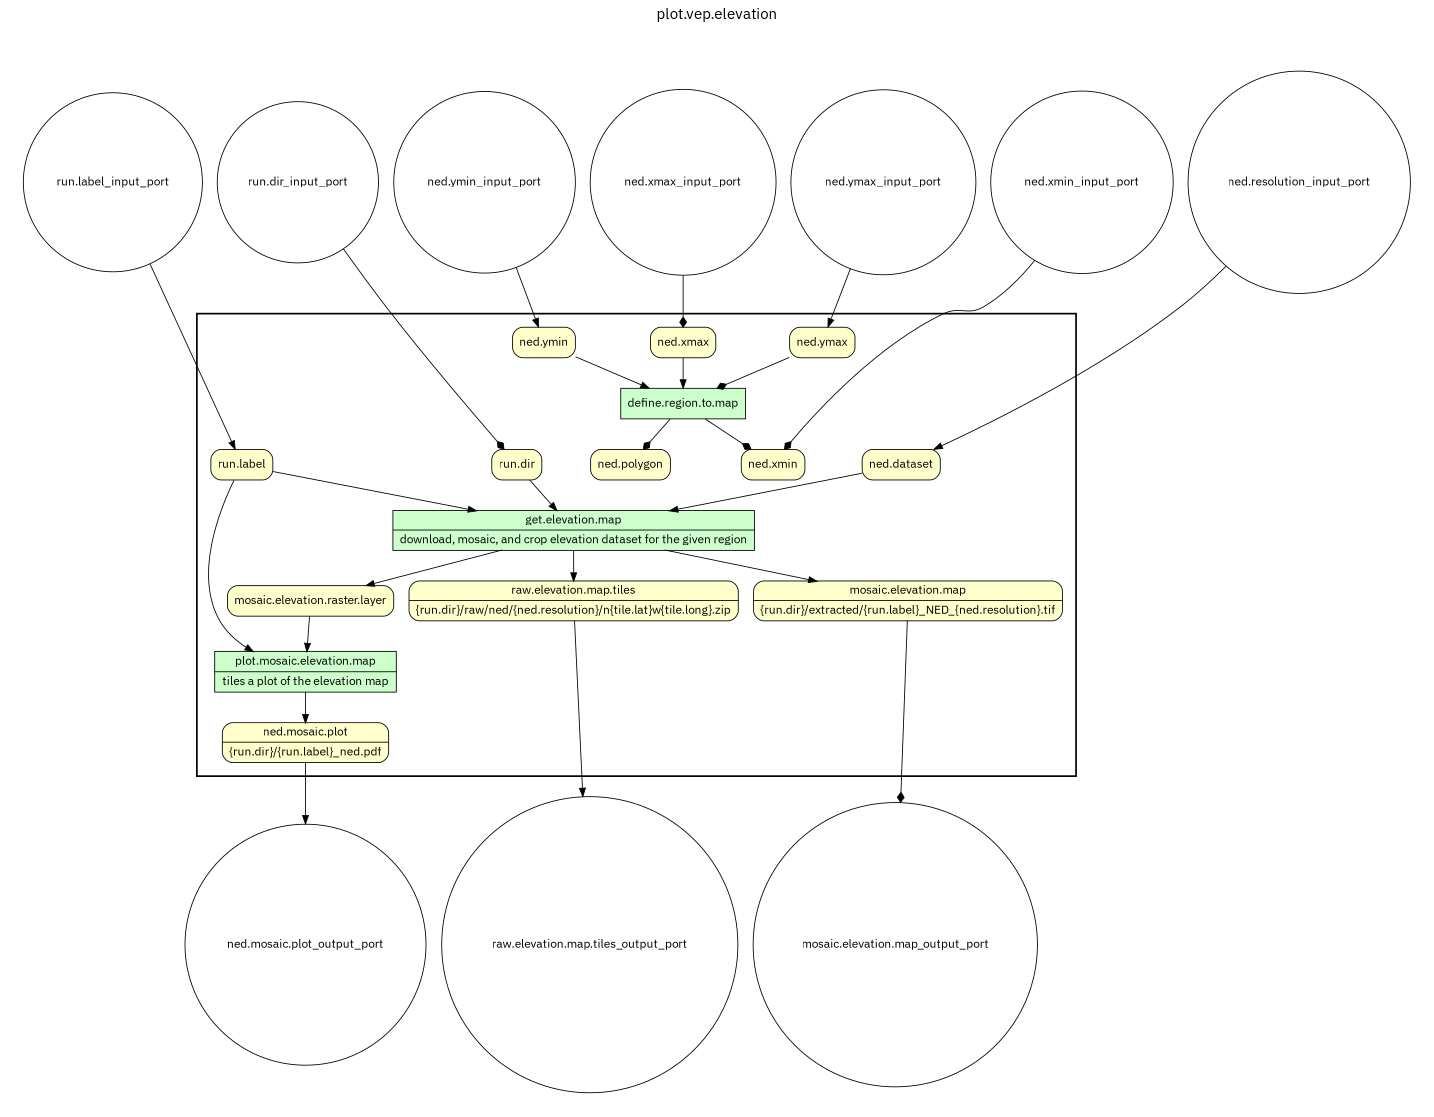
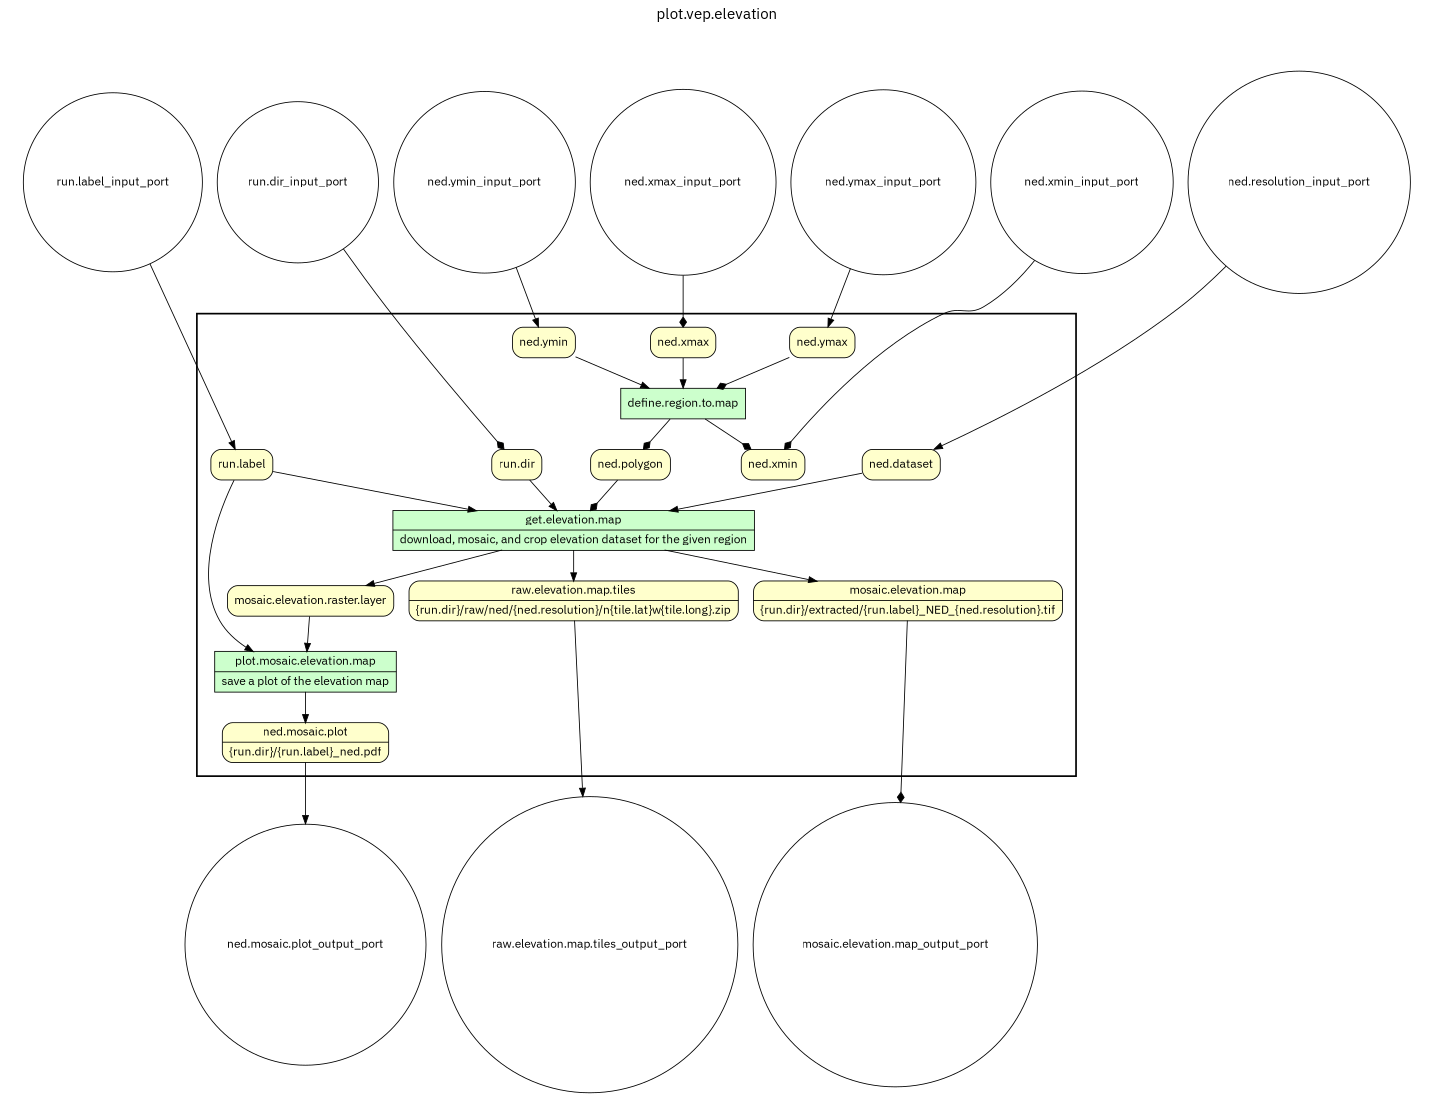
none -> (607, 492)
(306, 682) -> (306, 682)
